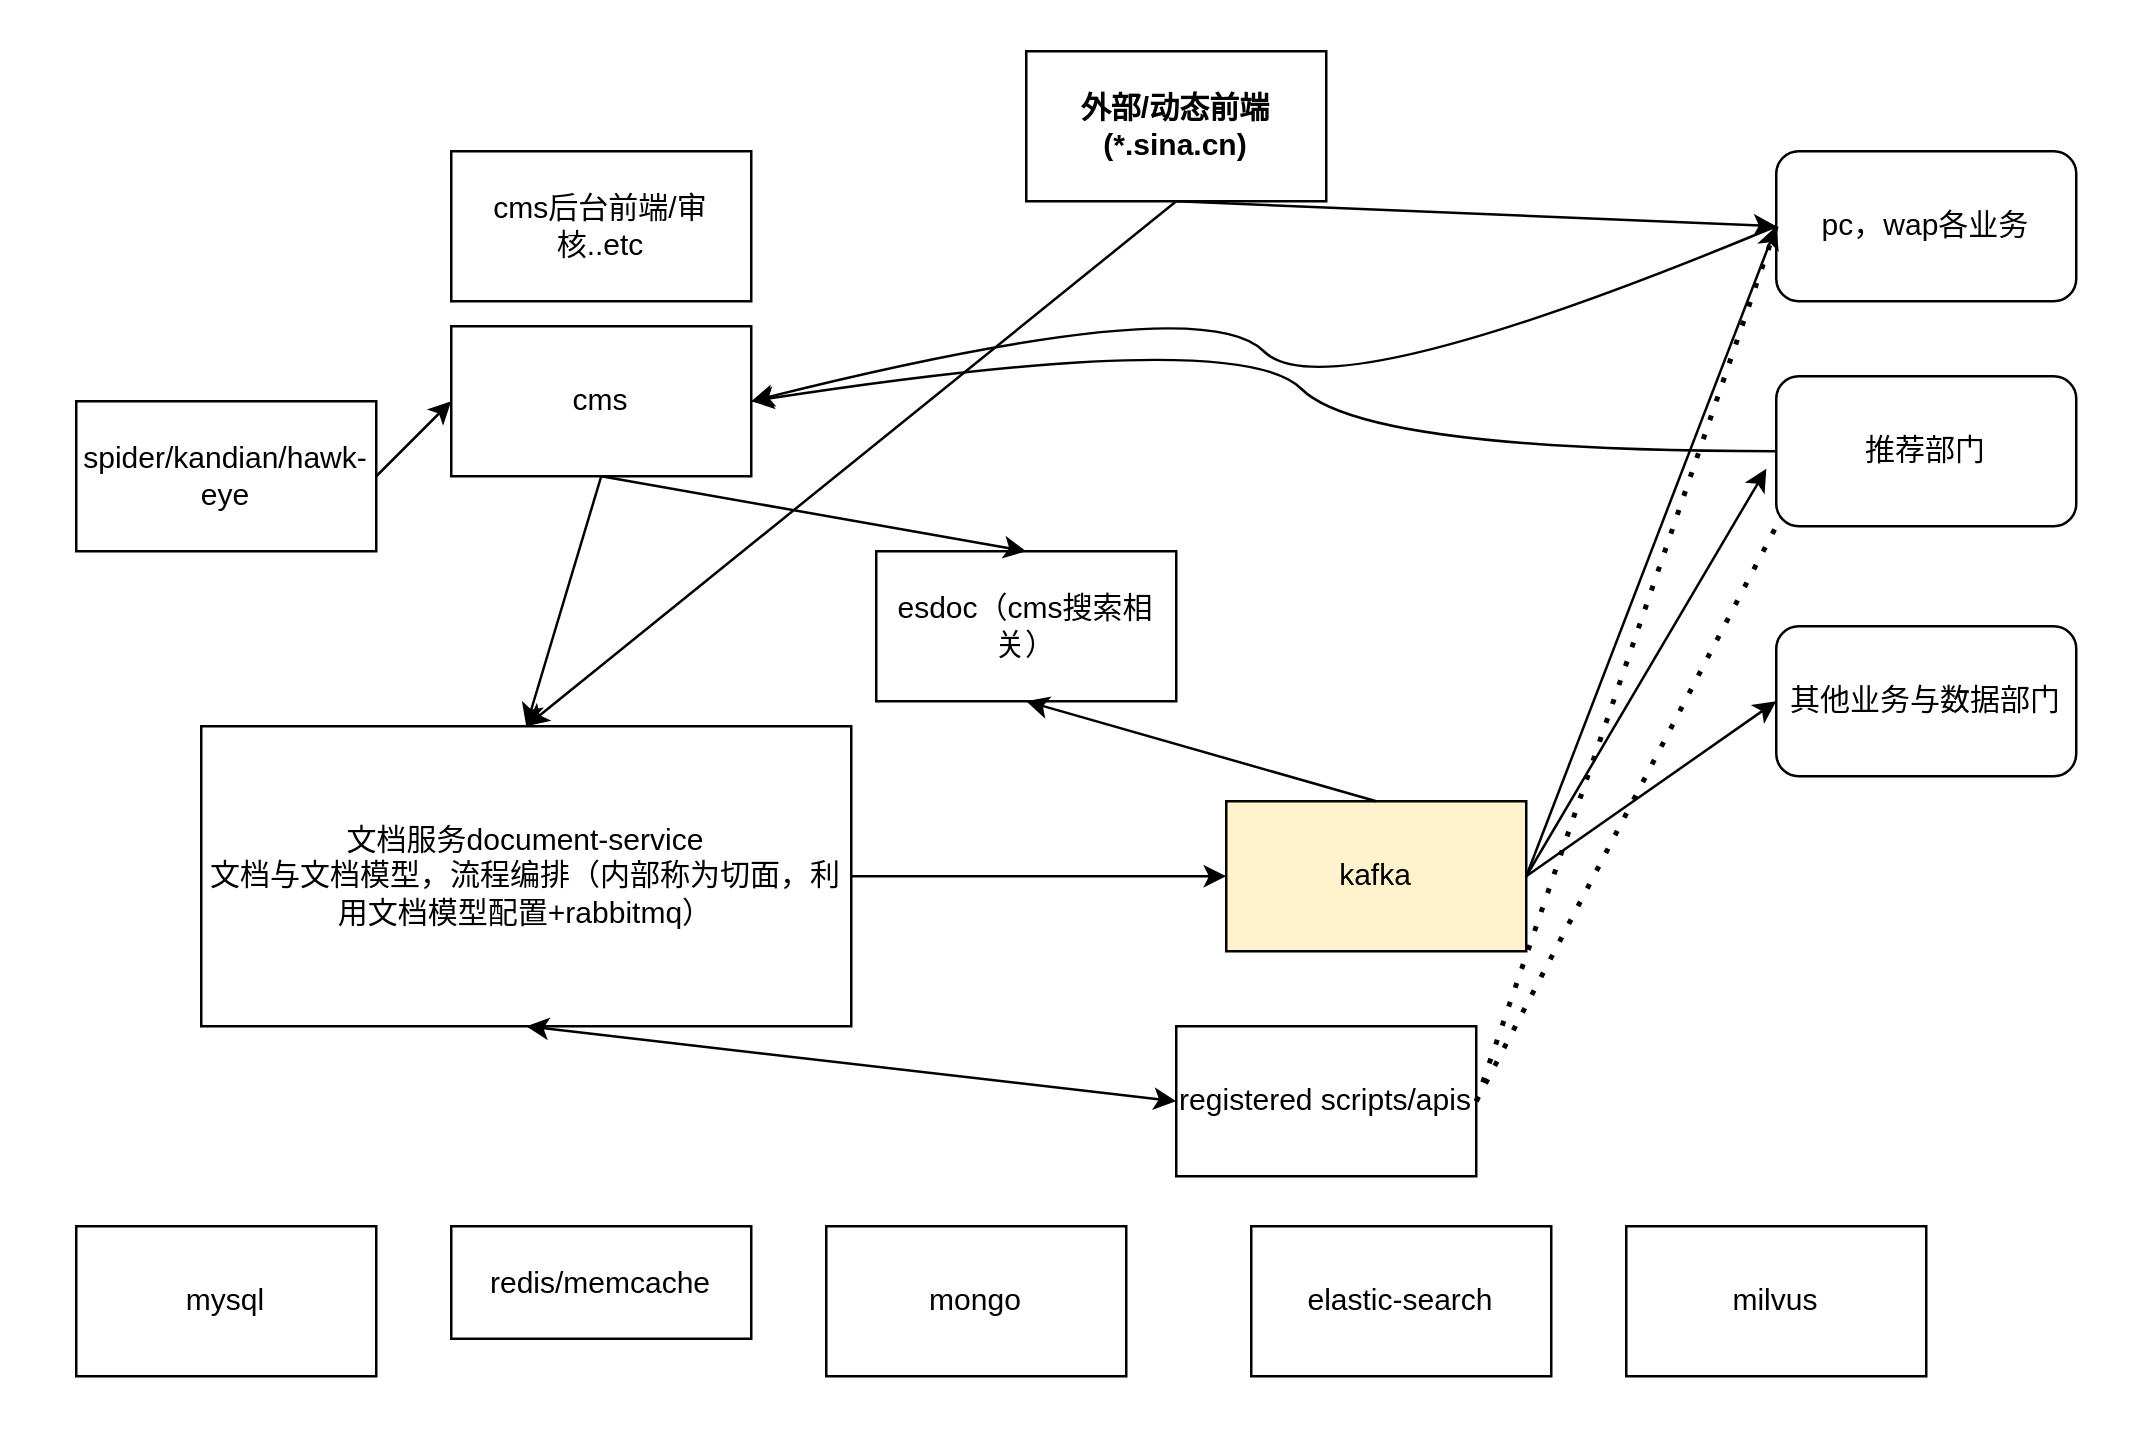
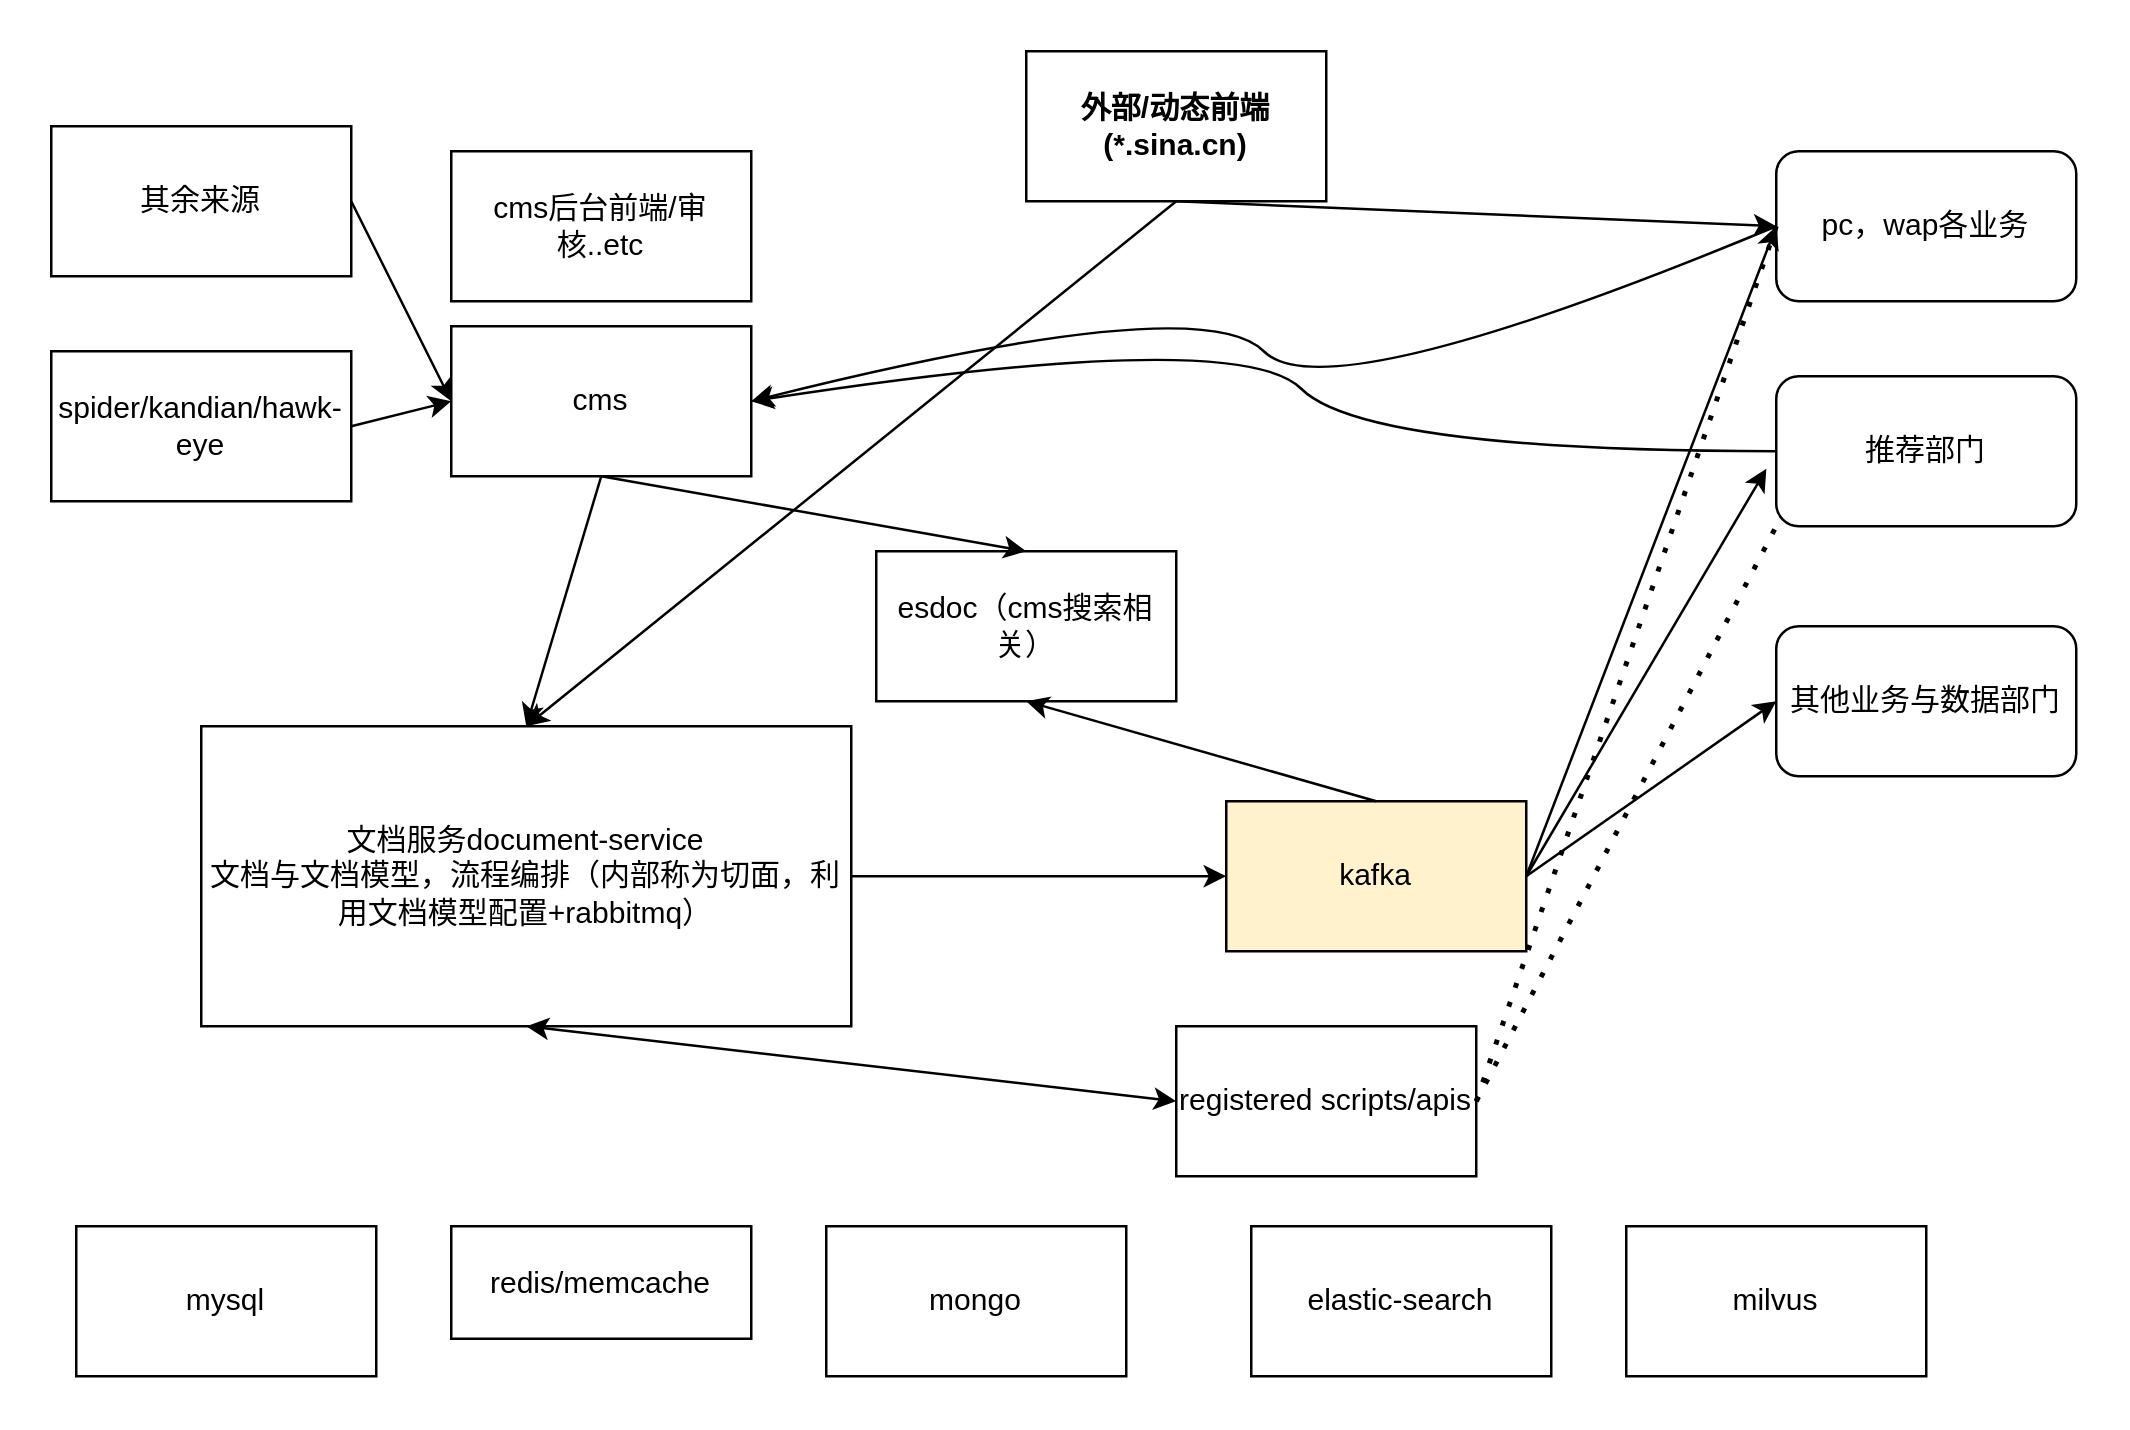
none -> (201, 201)
none -> (397, 294)
(226, 476) -> (201, 426)
